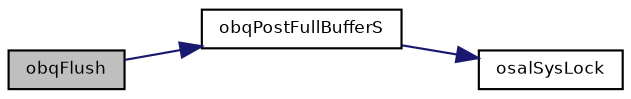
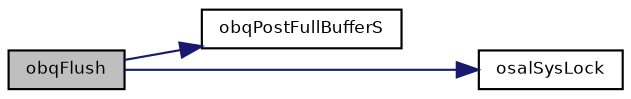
(429, 50) -> (291, 70)
